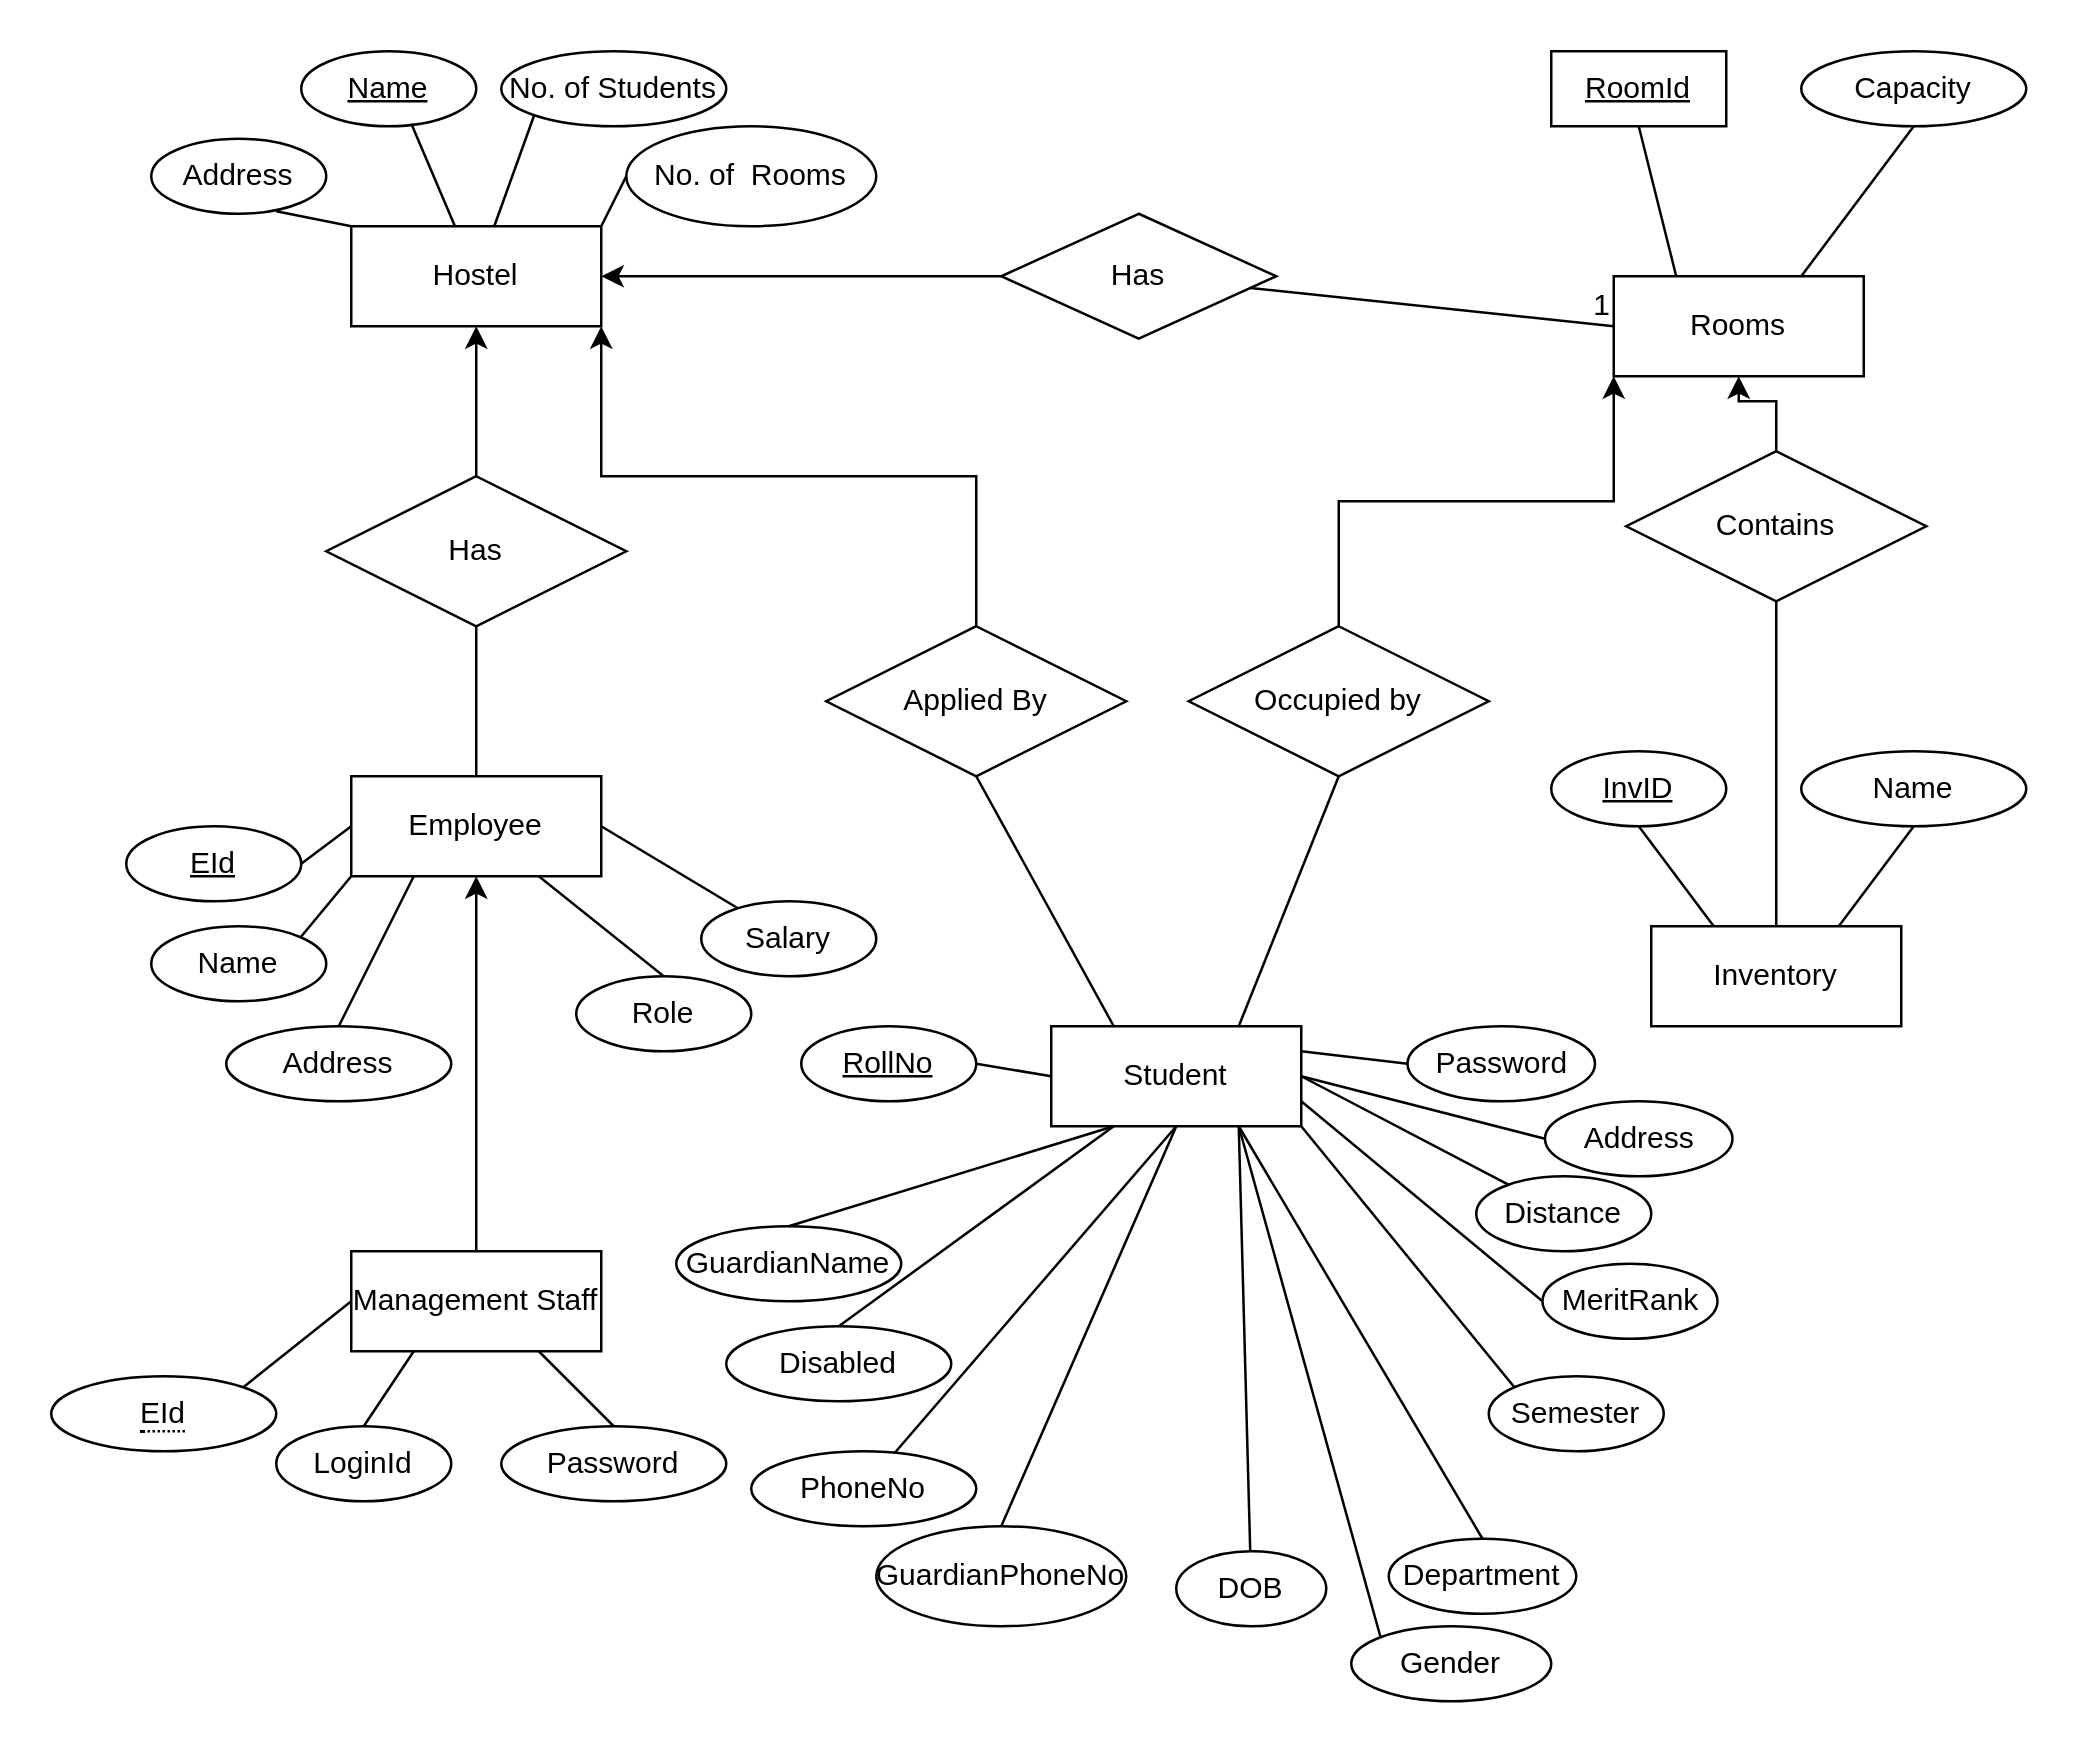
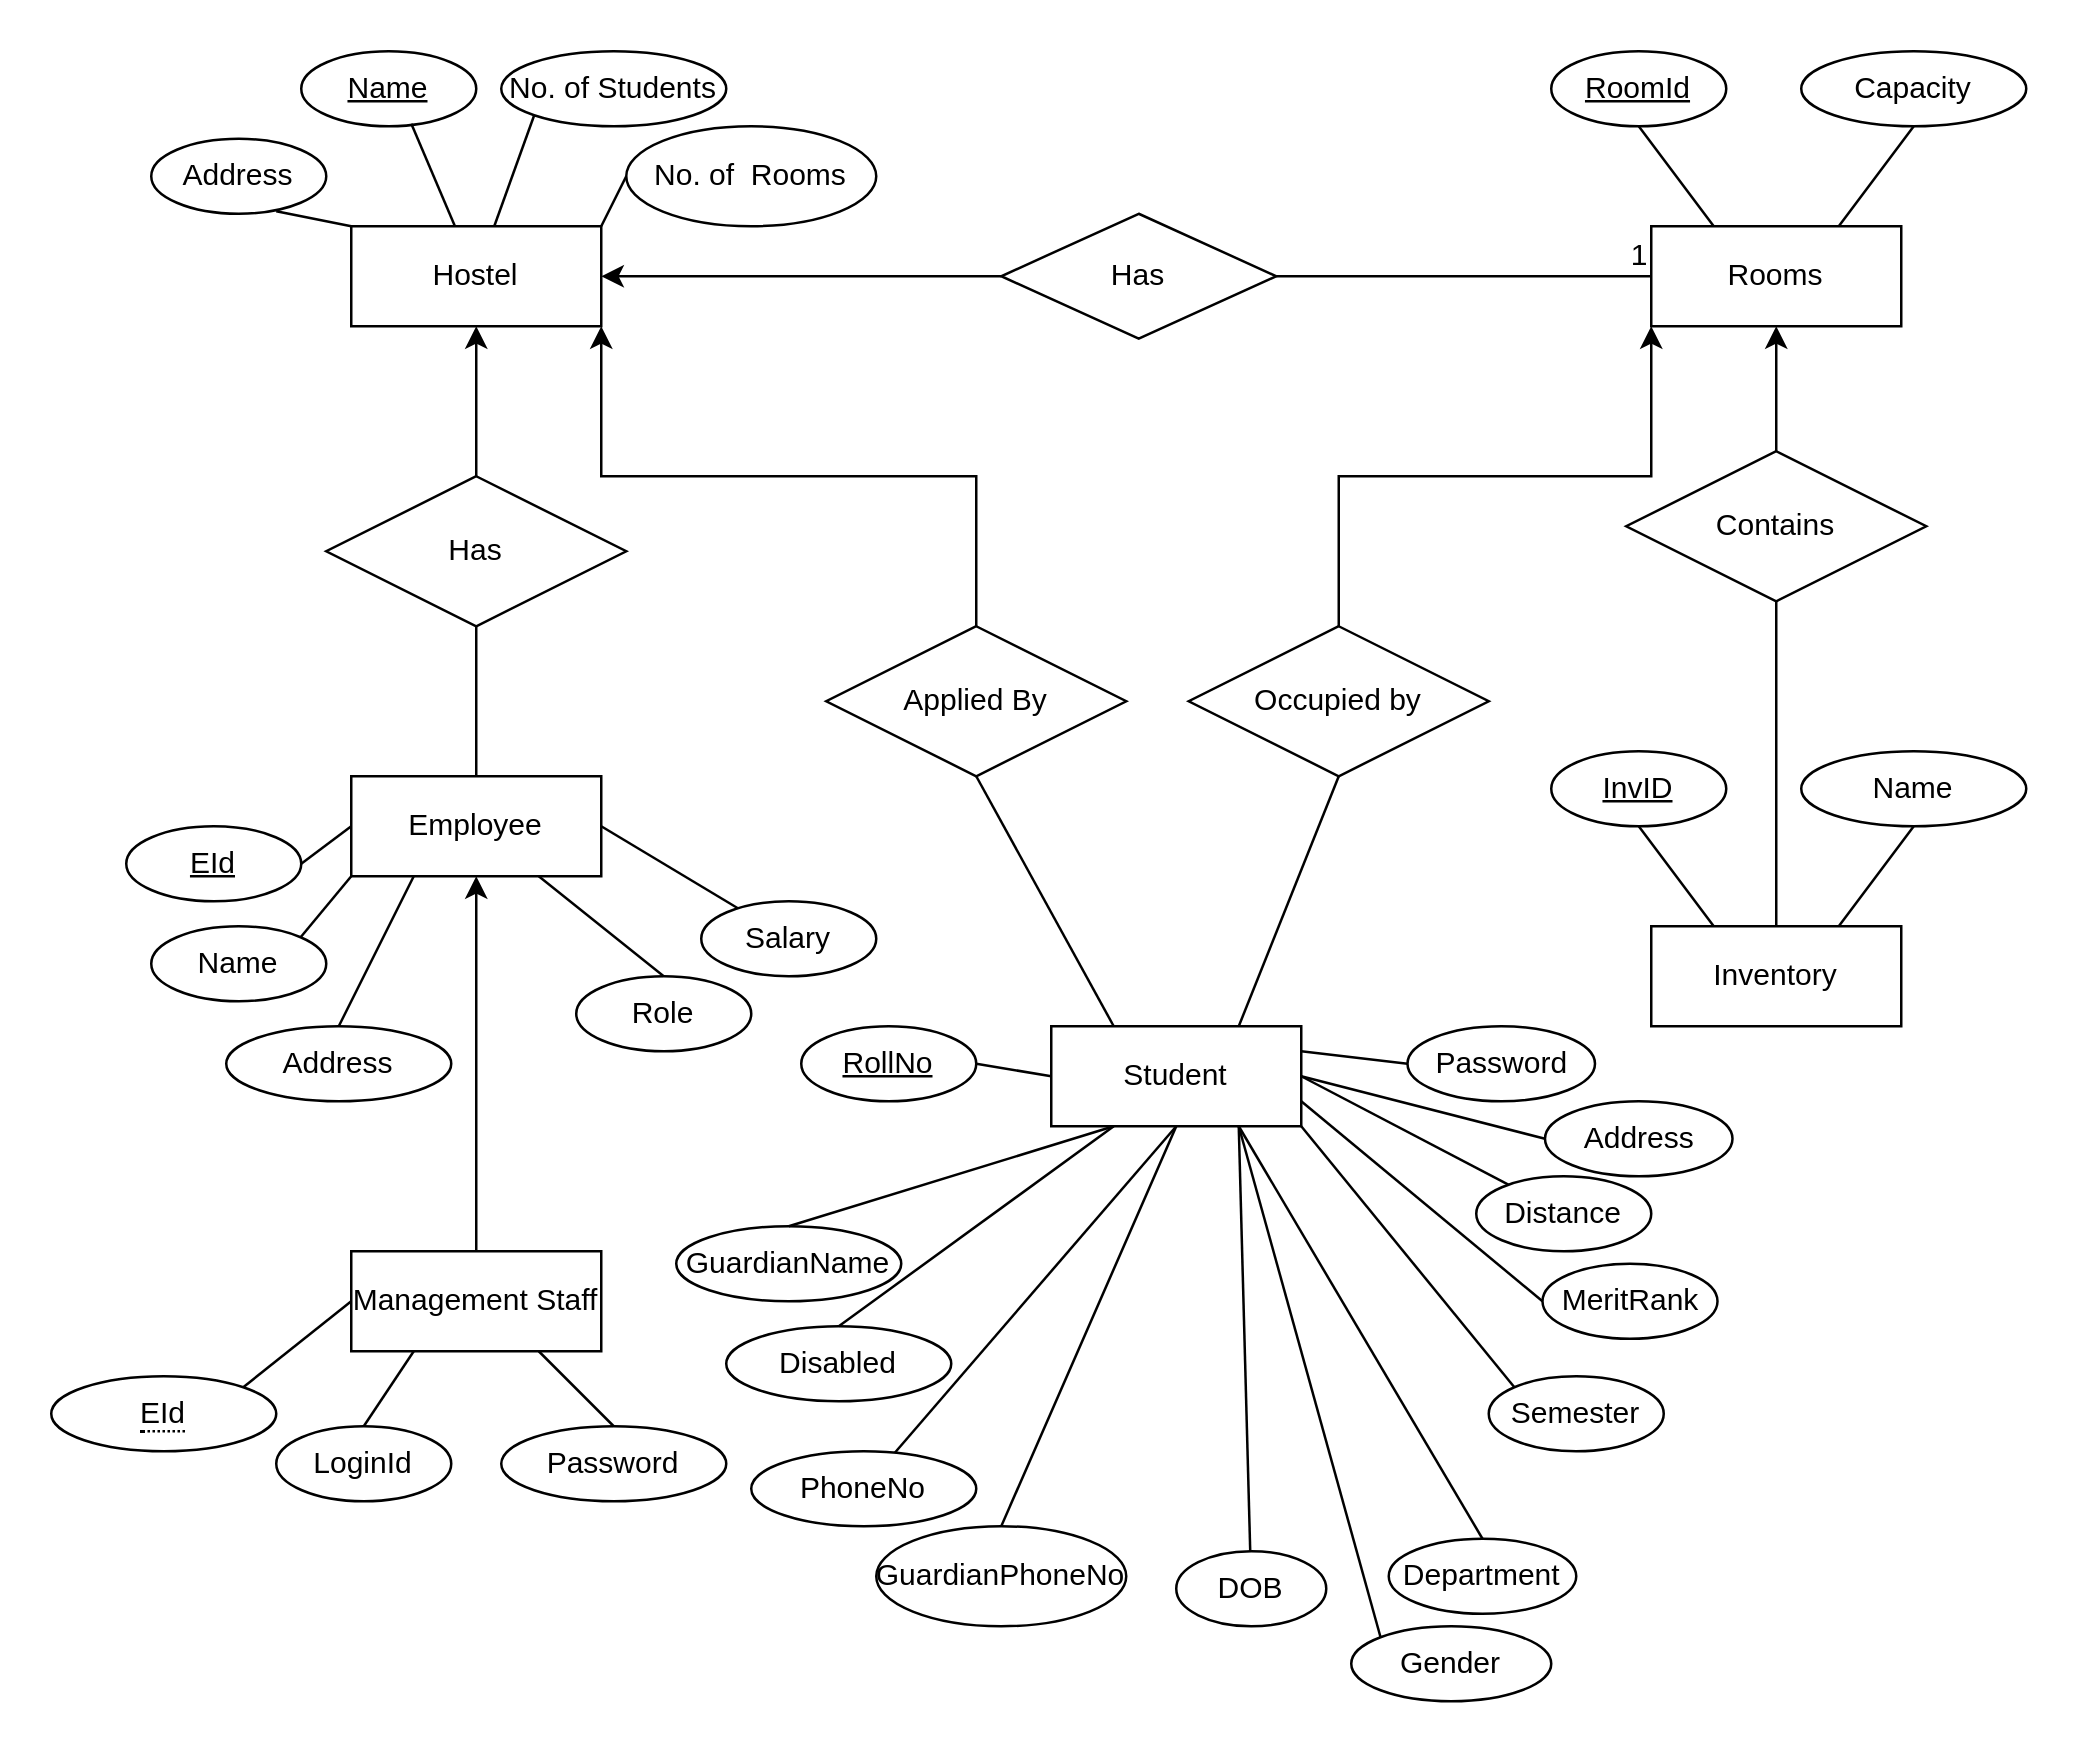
(1639, 89) -> (1639, 89)
(1739, 326) -> (1776, 276)
